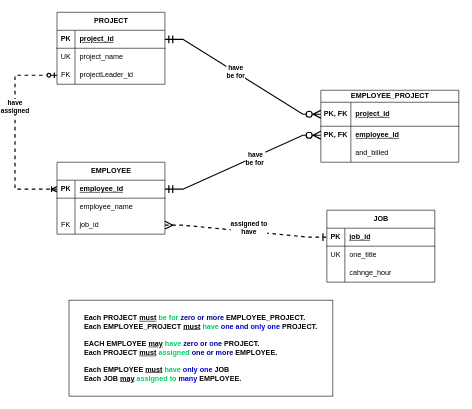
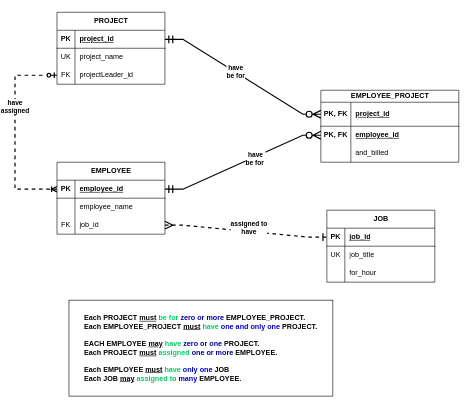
(366, 255) -> (366, 255)
(372, 273) -> (366, 273)
